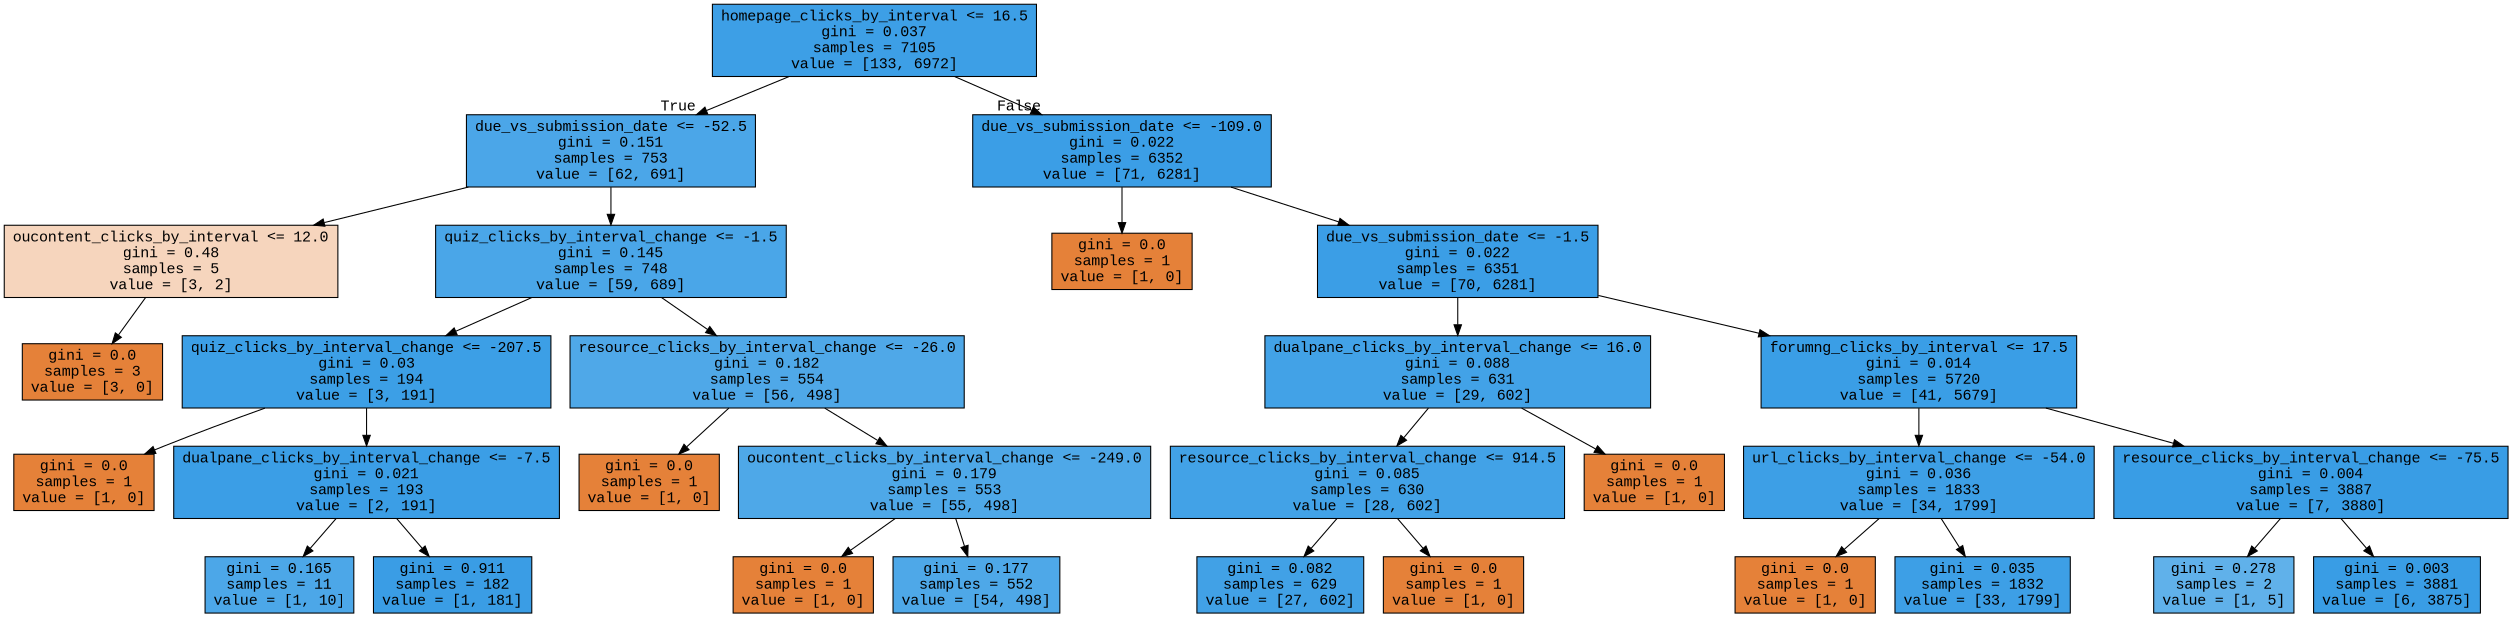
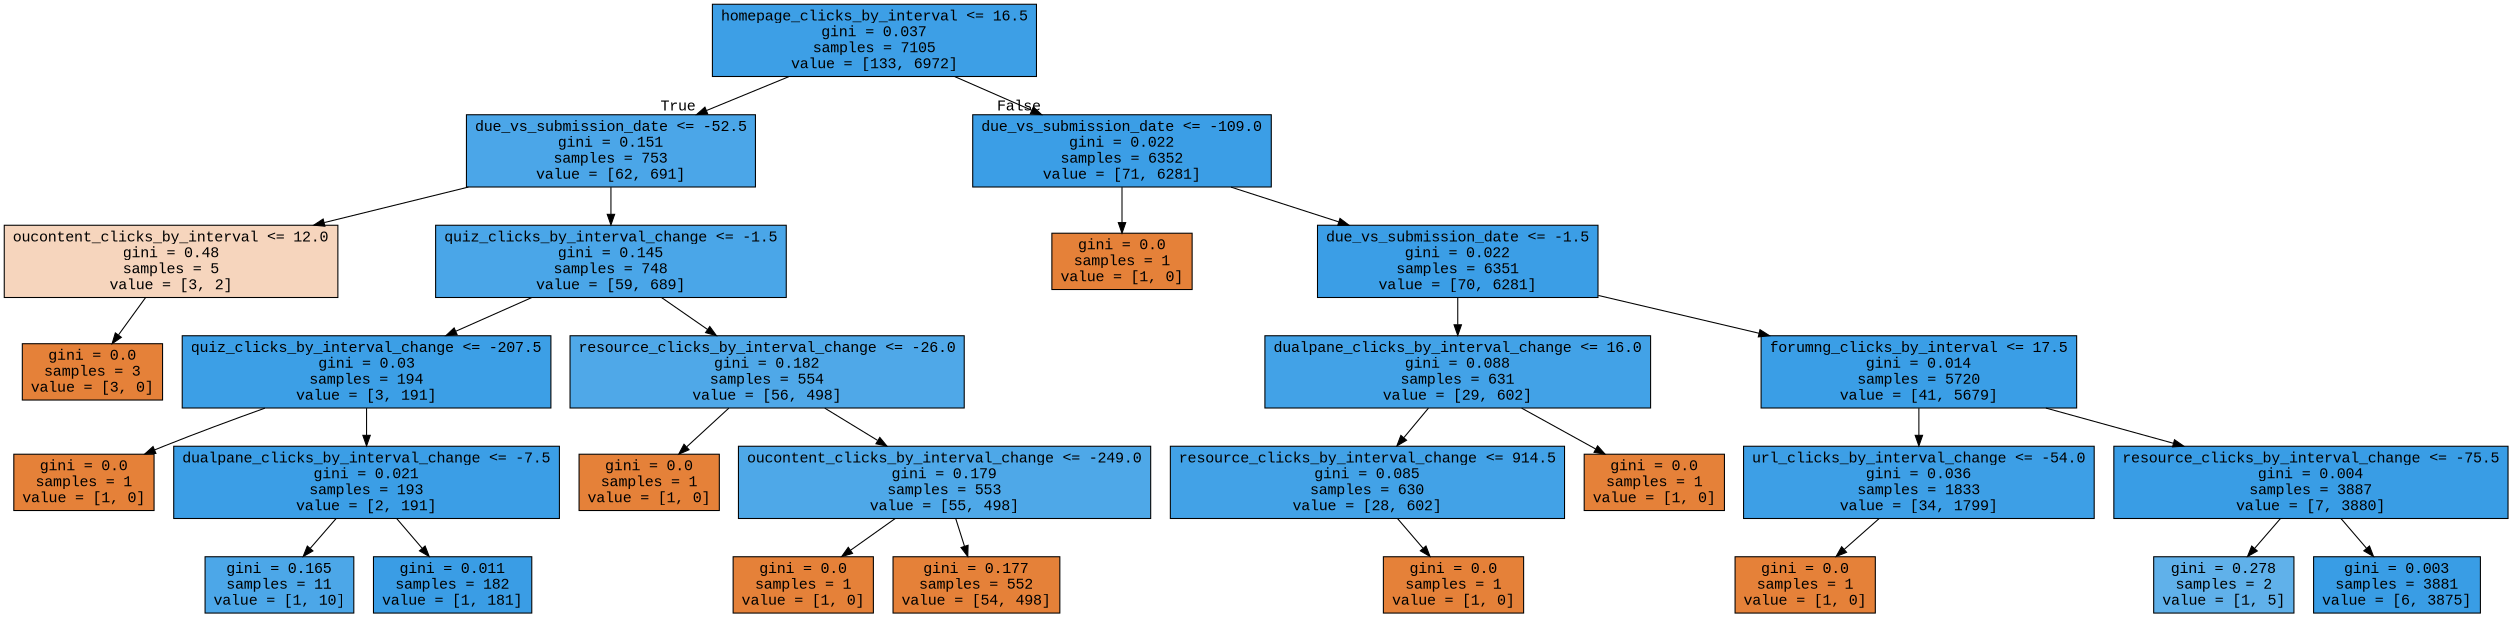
(453, 585) -> (453, 585)
(976, 585) -> (976, 585)
(1280, 585) -> none
(1983, 585) -> none
